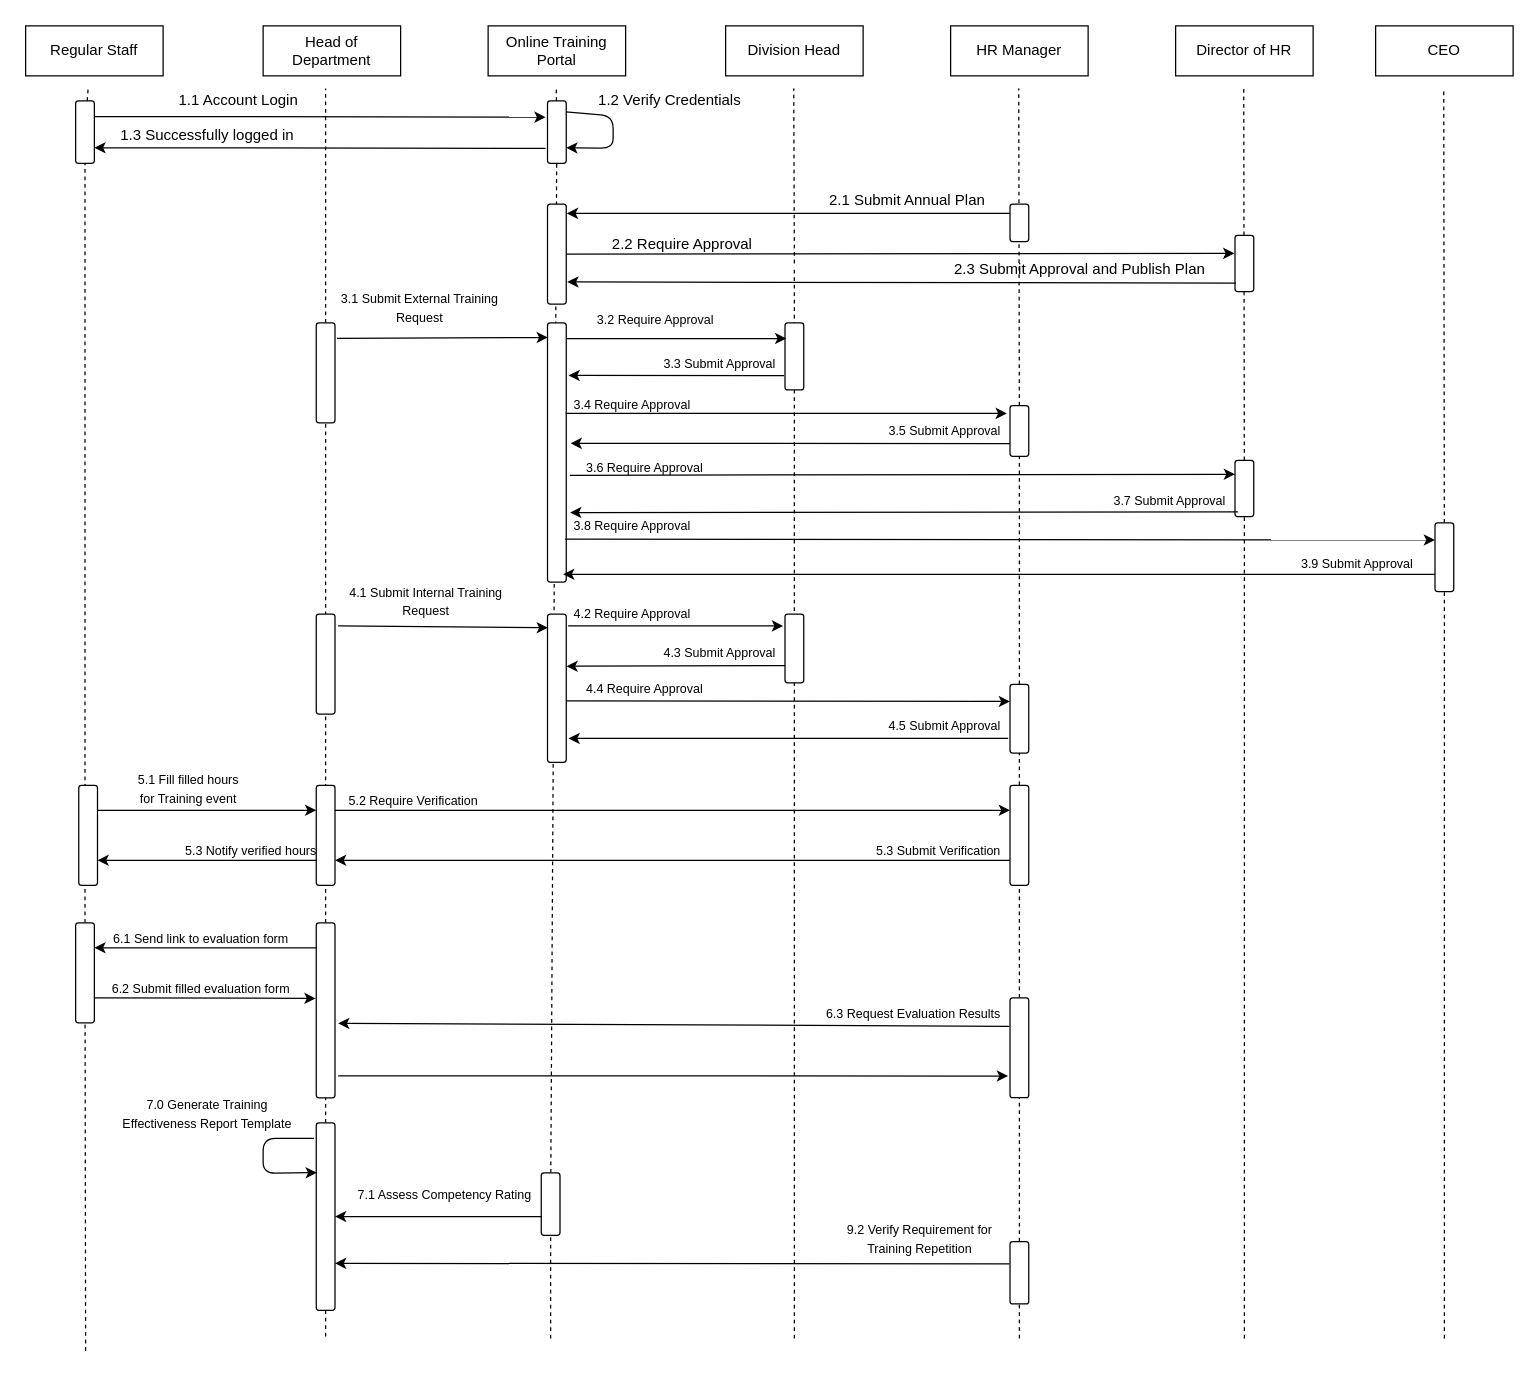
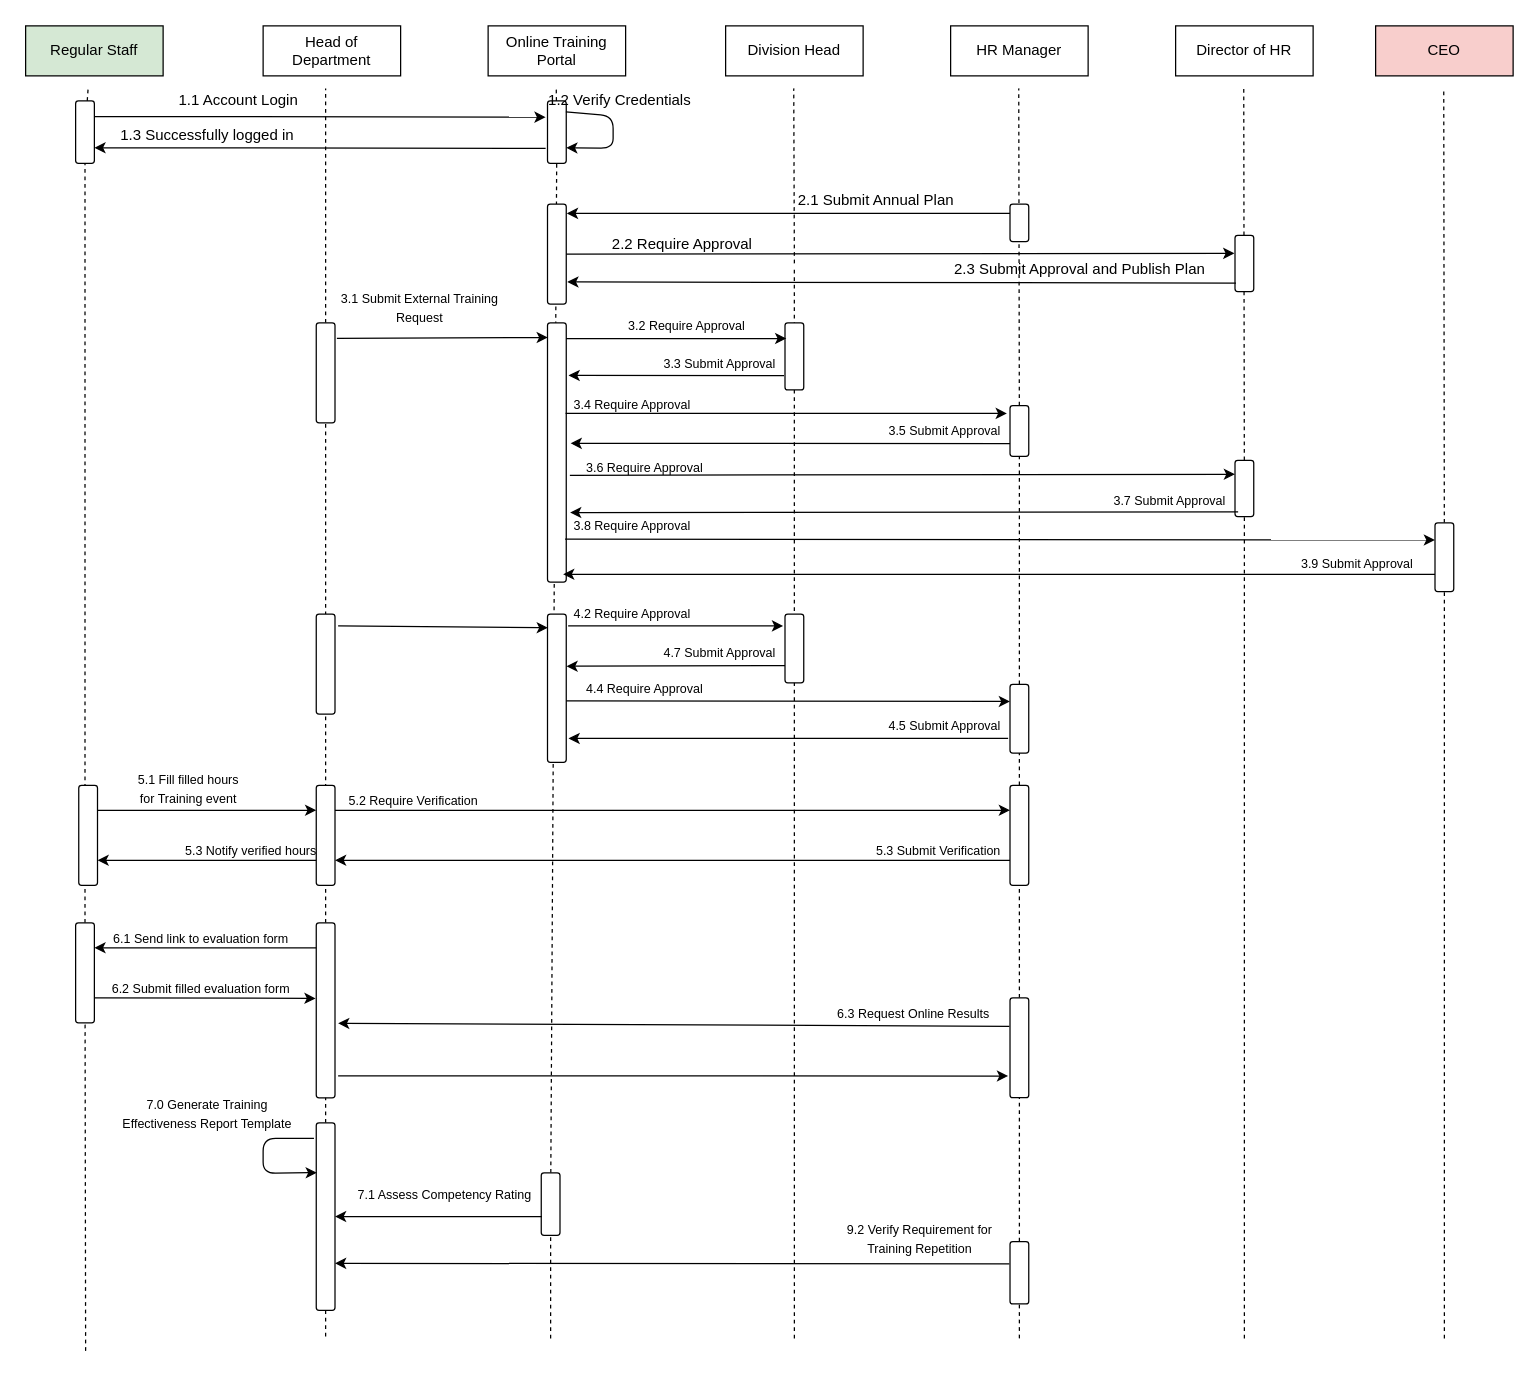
(94, 51) -> (94, 51)
(1444, 51) -> (1444, 51)
(669, 101) -> (619, 101)
(907, 201) -> (876, 201)
(657, 319) -> (688, 326)
(426, 601) -> none
(720, 652) -> (720, 652)
(914, 1013) -> (914, 1013)
